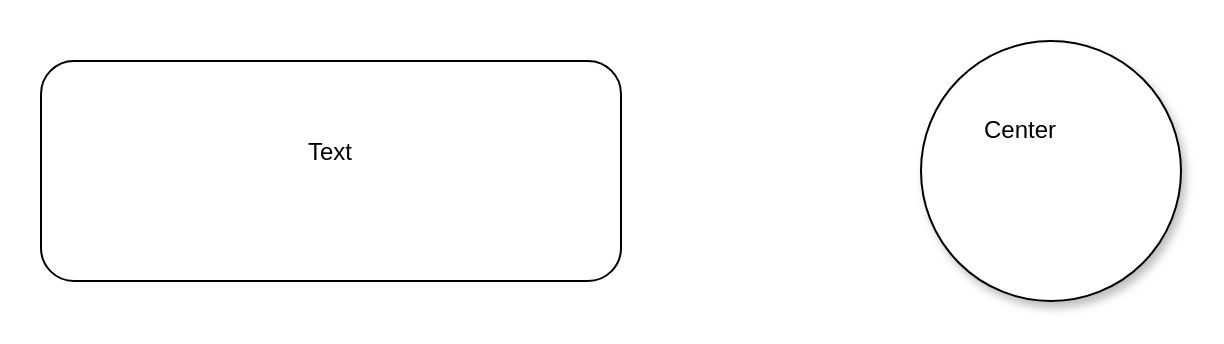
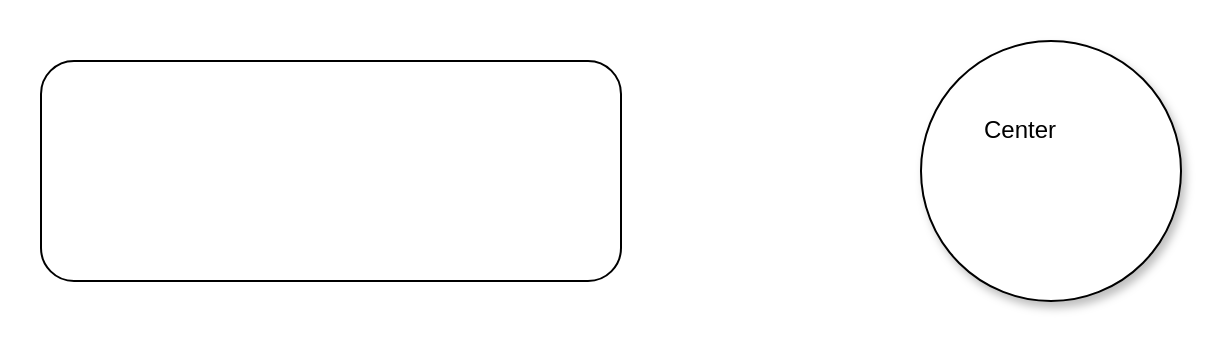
(331, 153) -> none
